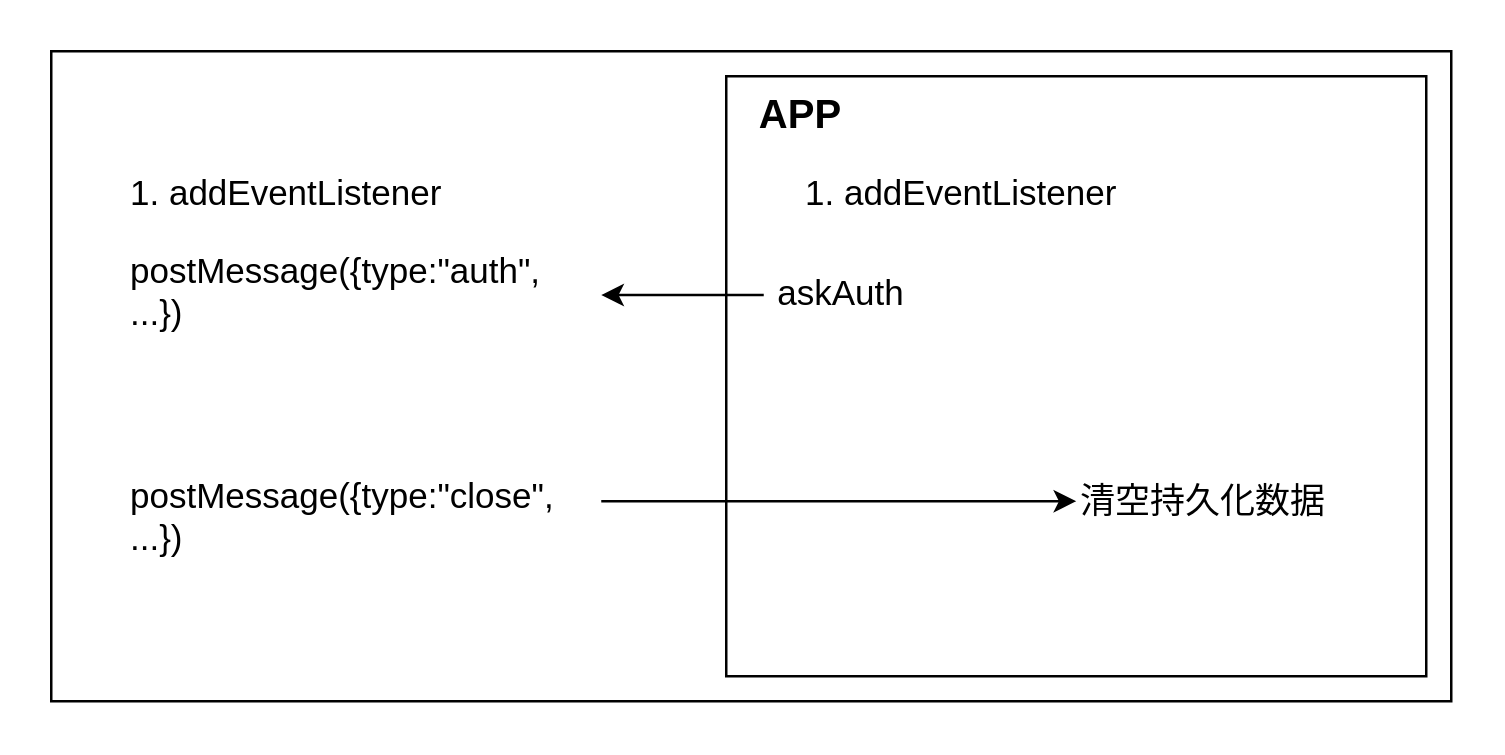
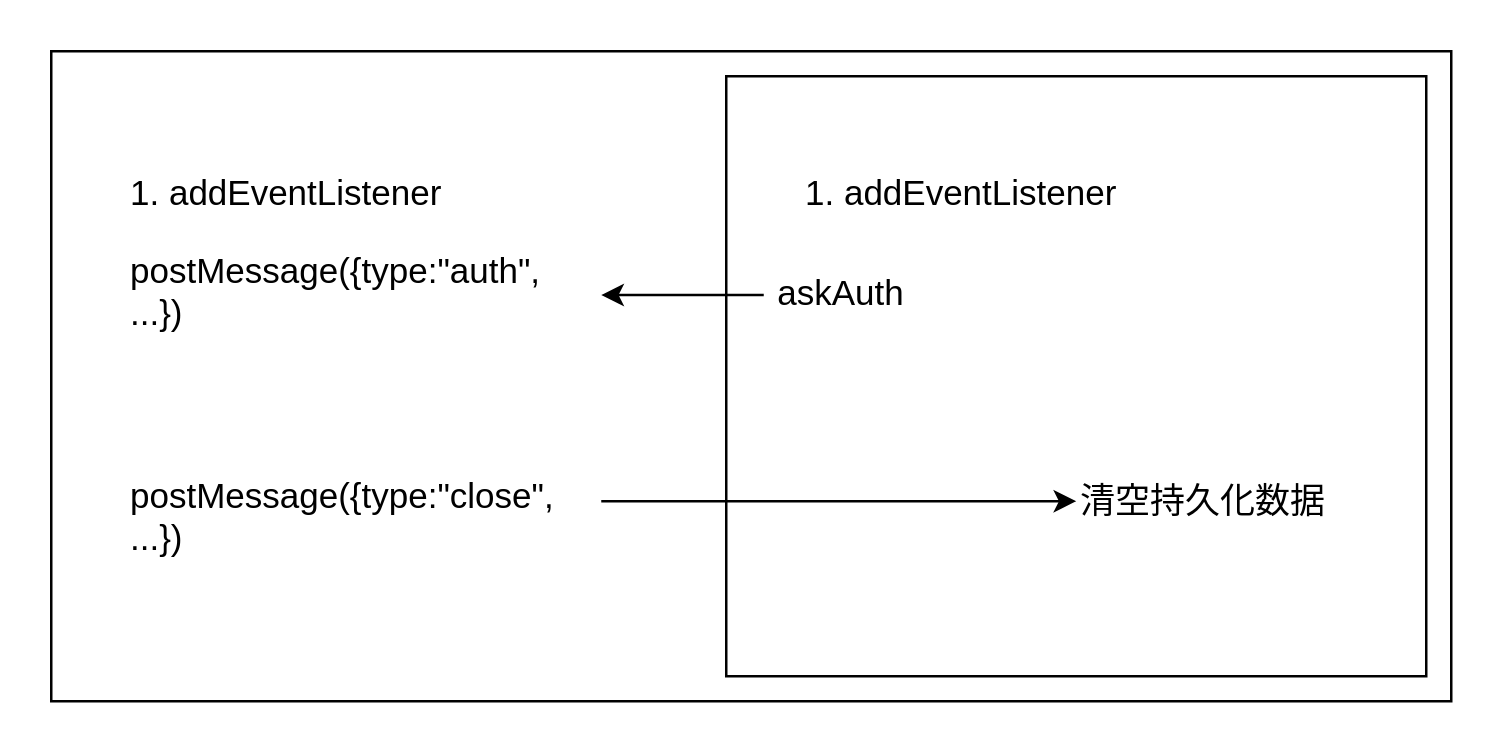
(801, 114) -> none
